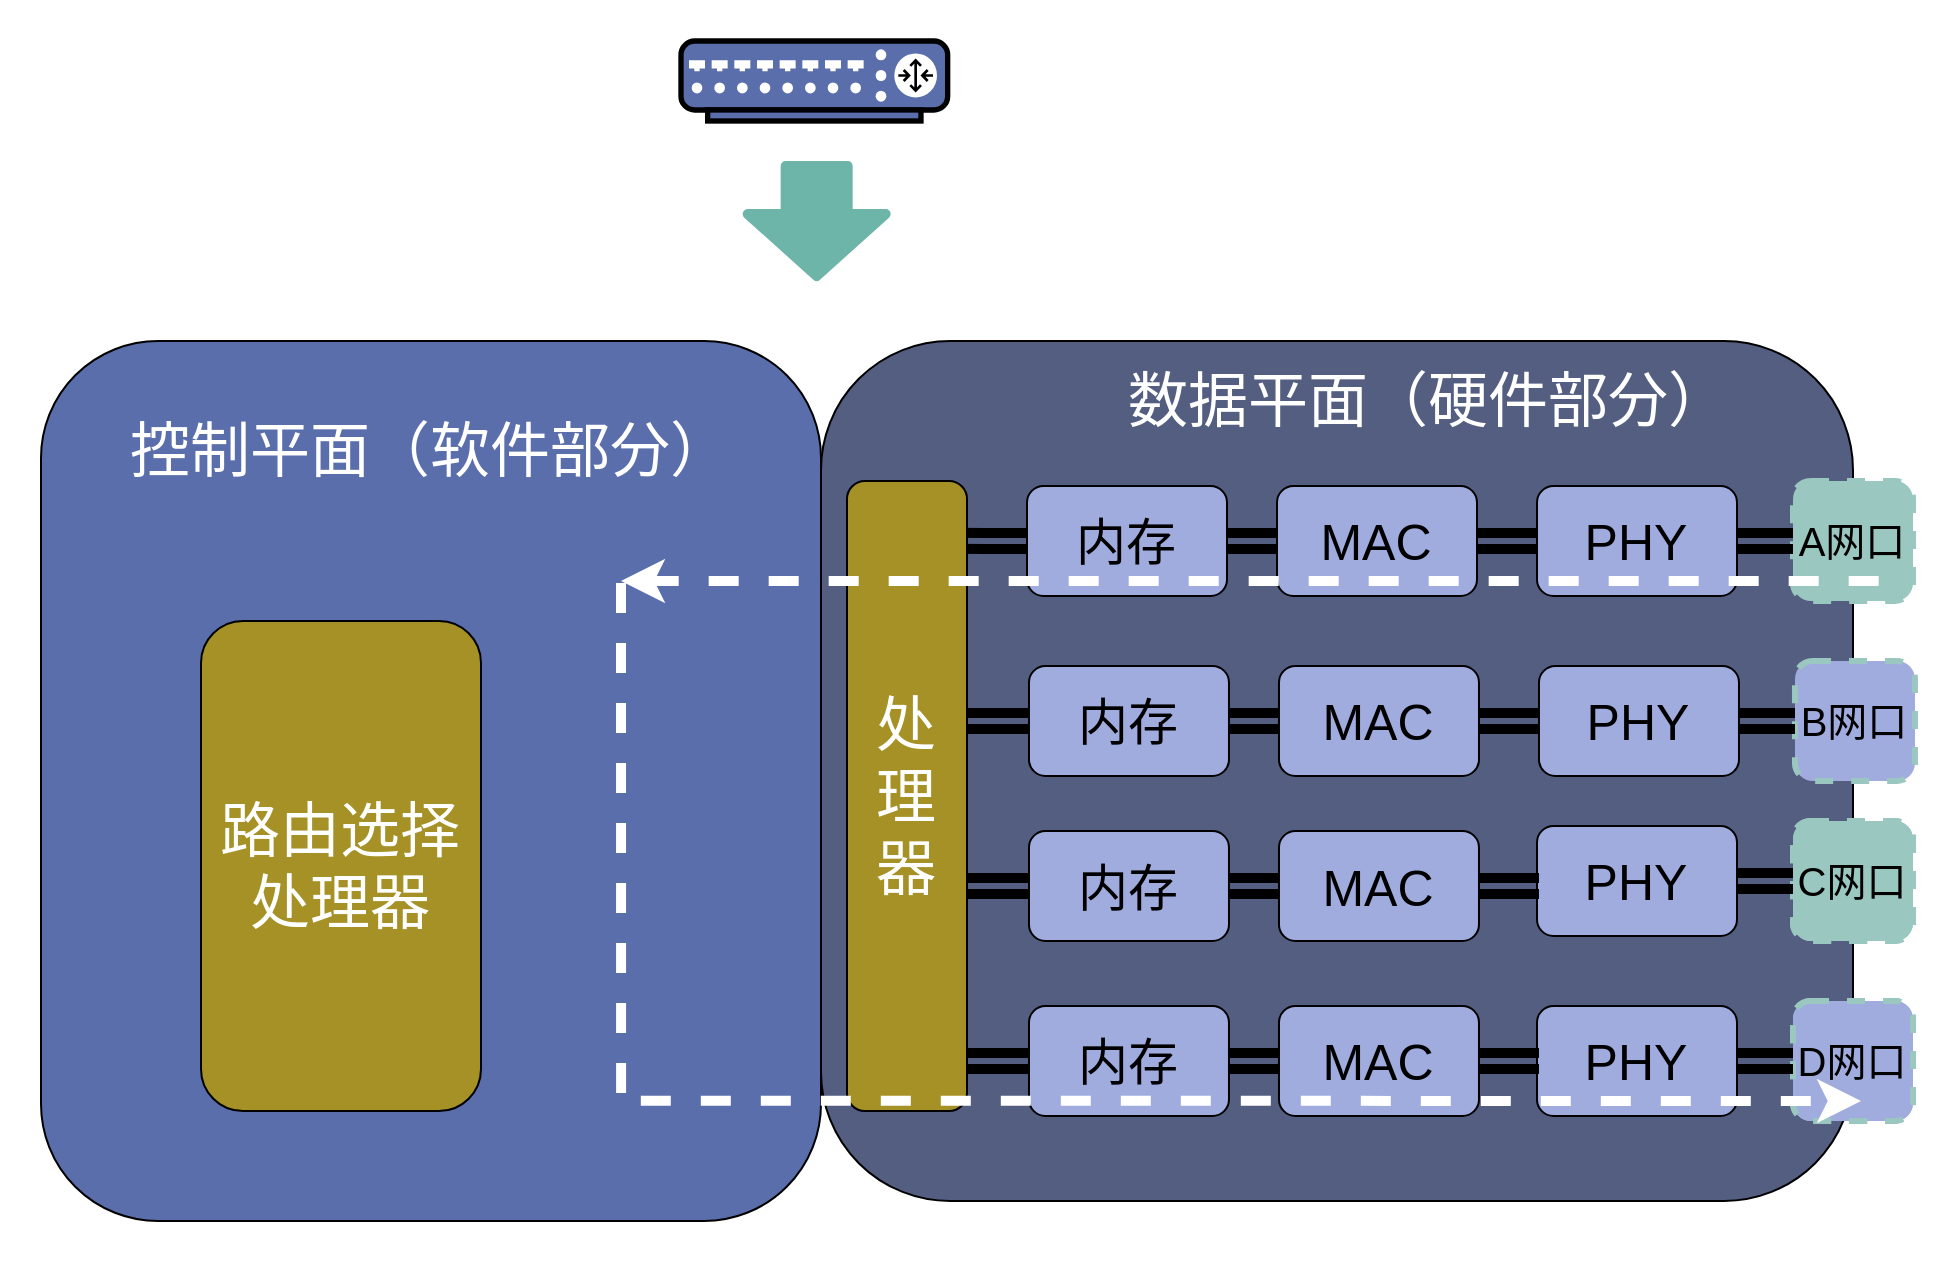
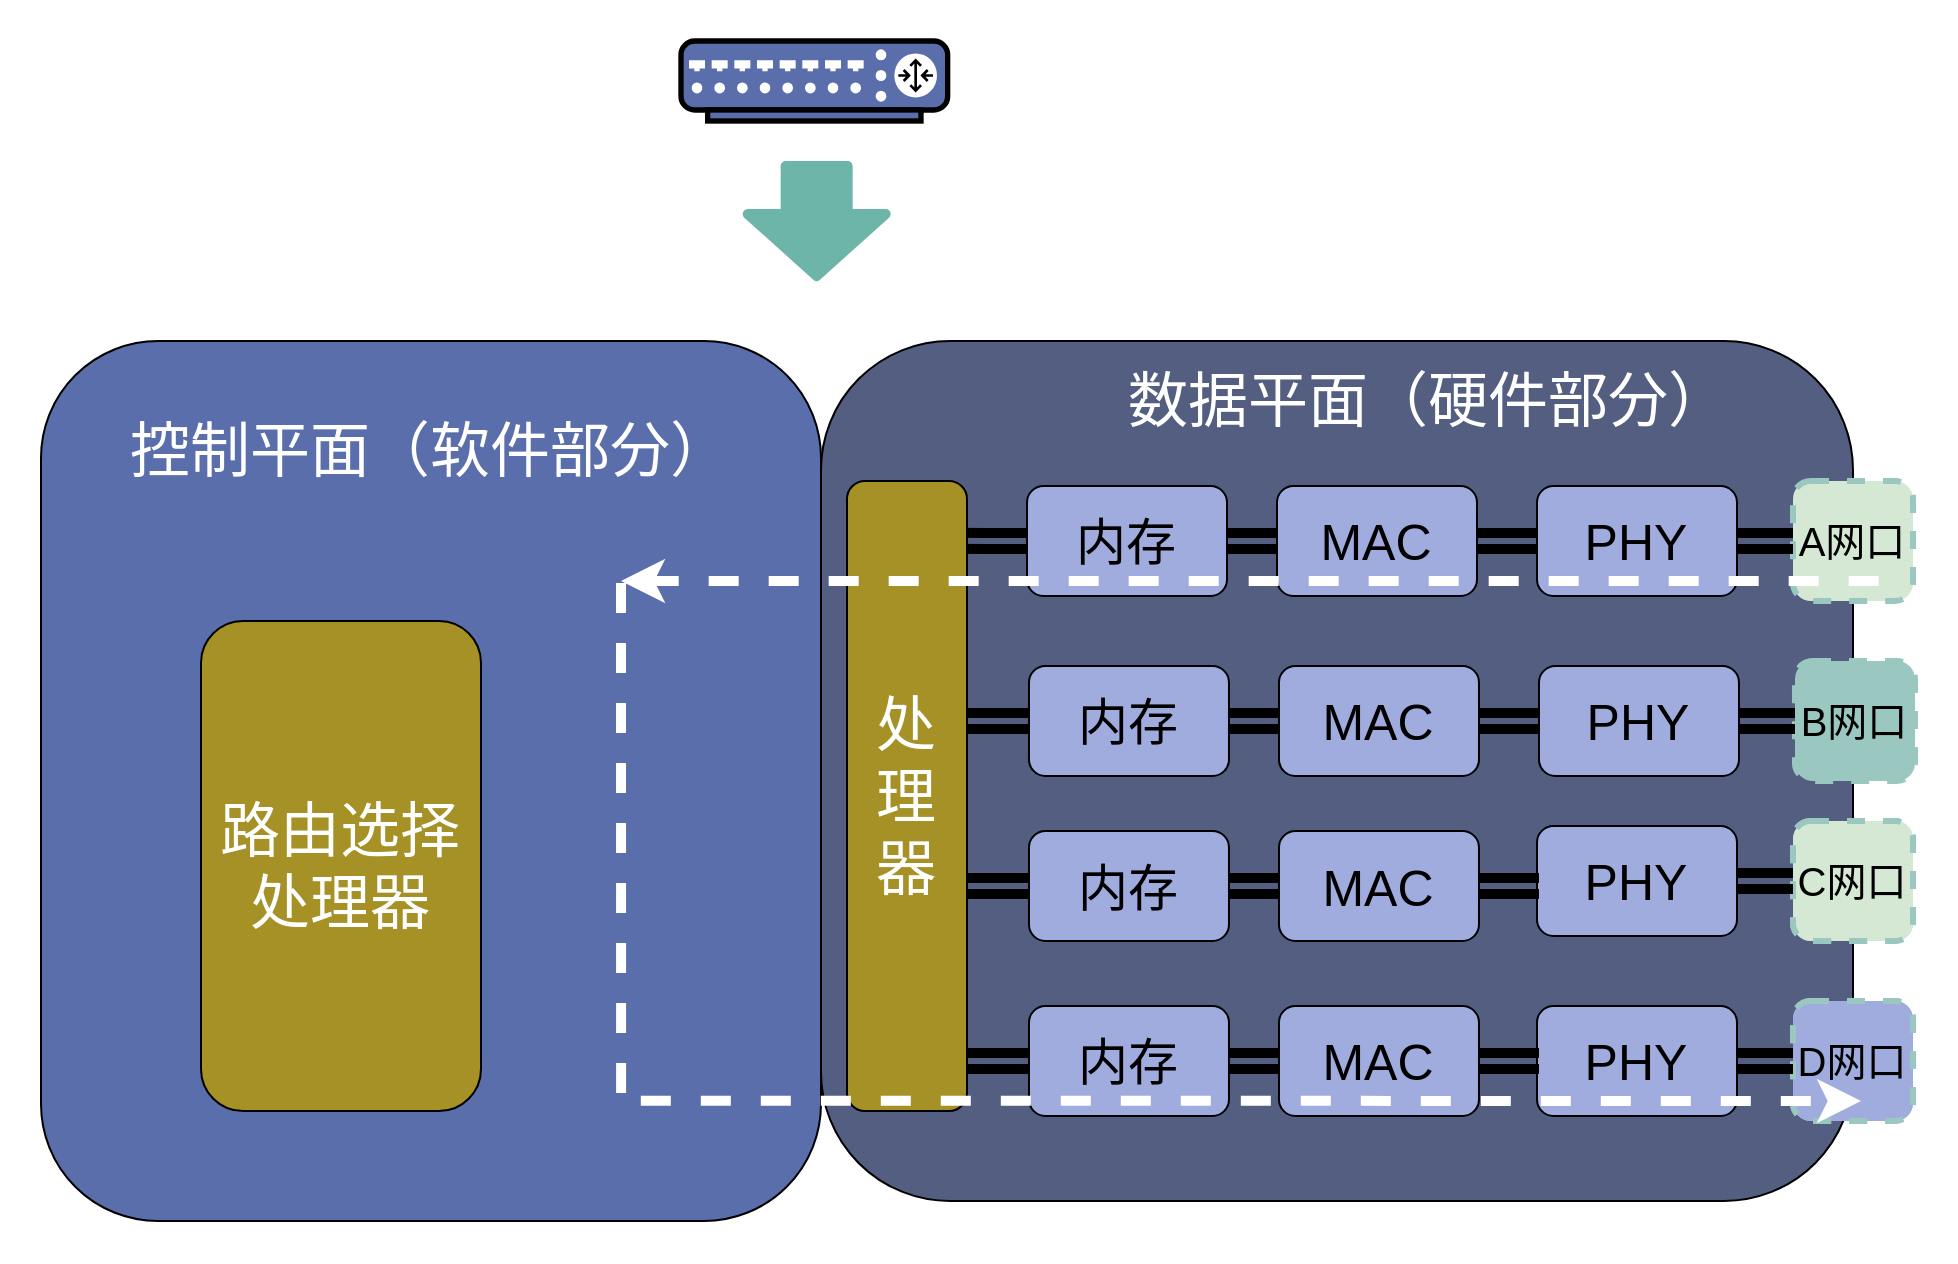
(1853, 541) -> (1853, 541)
(1855, 721) -> (1855, 721)
(1853, 881) -> (1853, 881)
